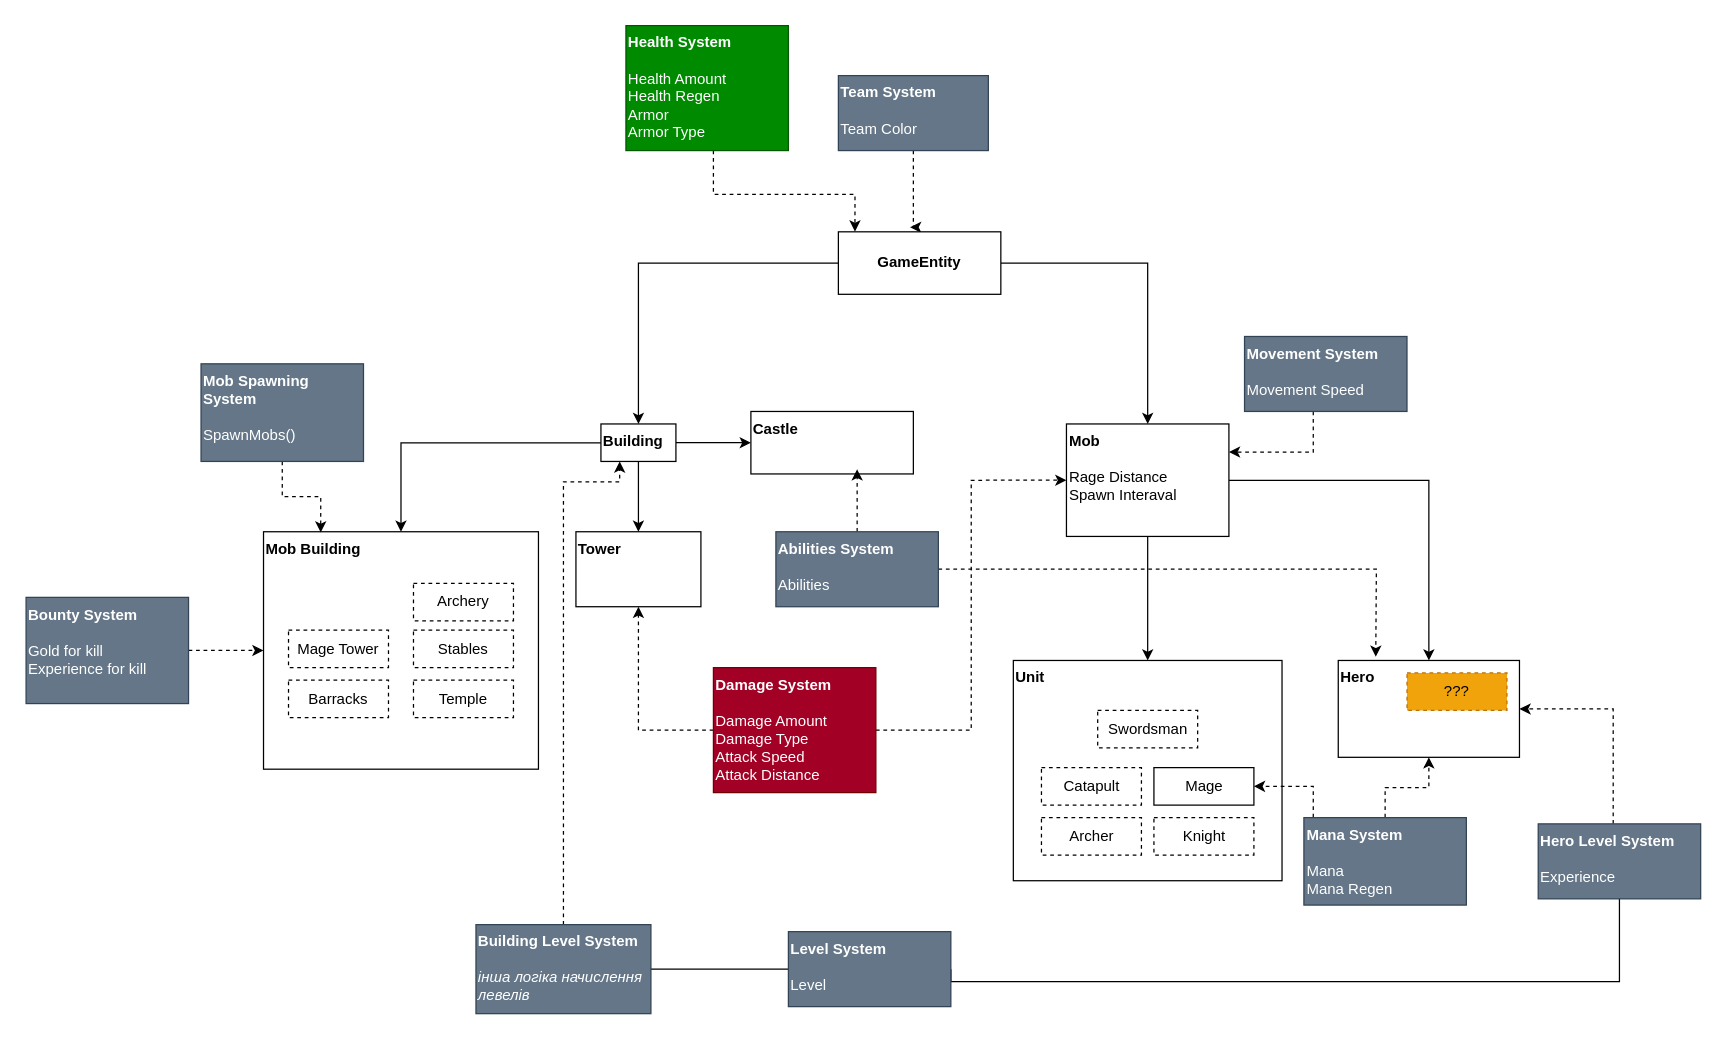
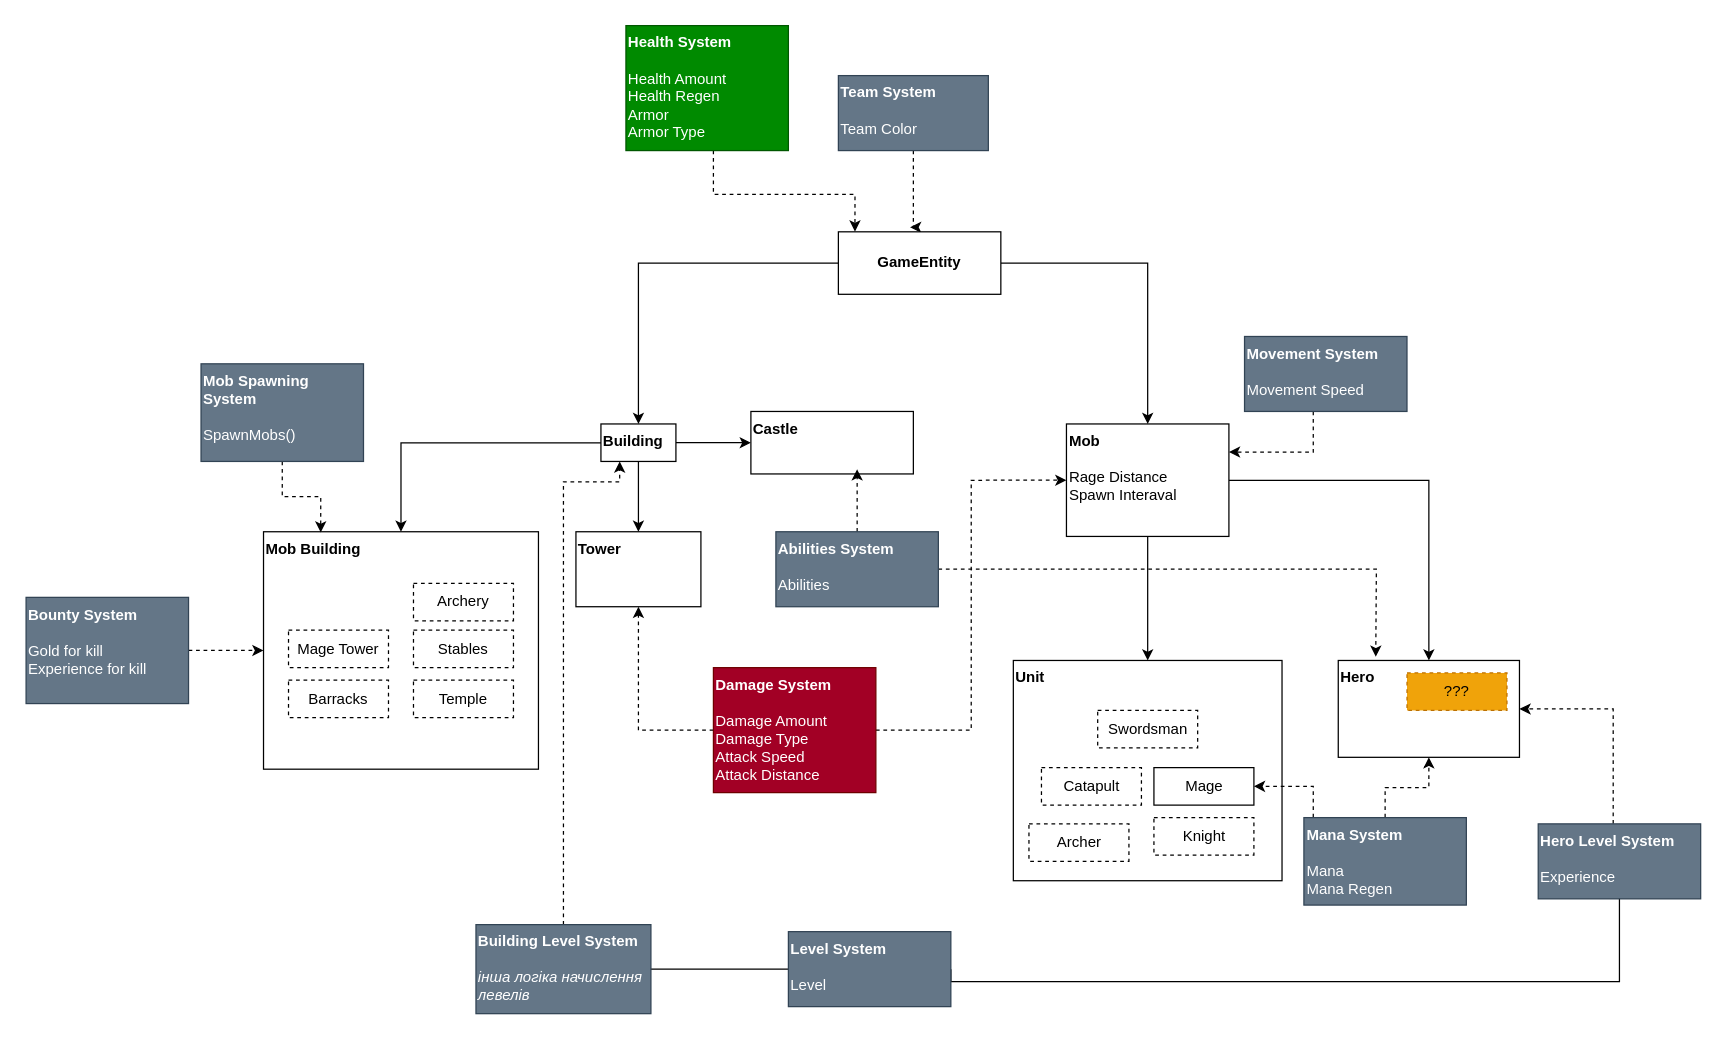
(1091, 837) -> (1079, 843)
